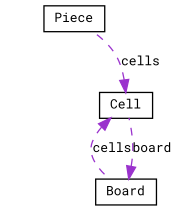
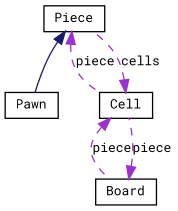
none -> (78, 73)
none -> (32, 105)
(112, 149) -> (112, 149)
(153, 149) -> (153, 149)
